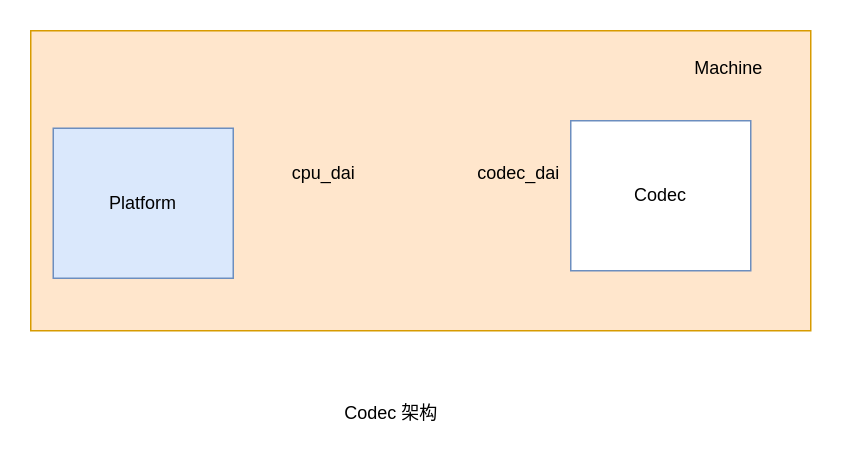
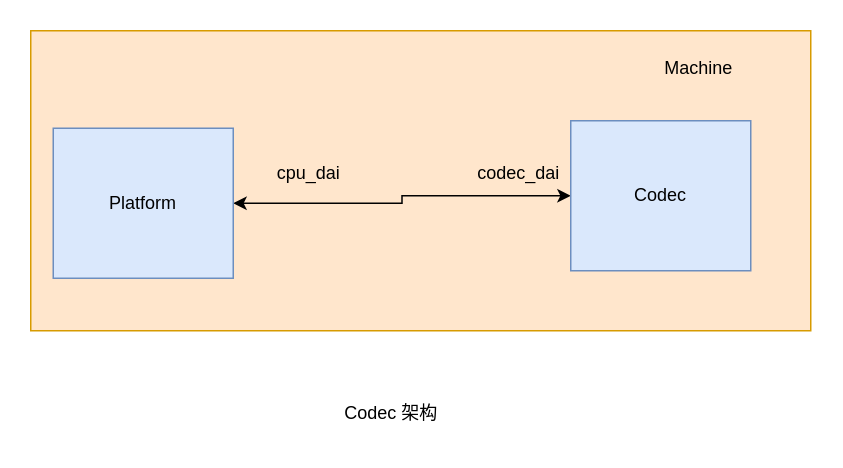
(728, 68) -> (698, 68)
(323, 173) -> (308, 173)
(661, 196) -> (661, 196)
none -> (402, 200)
